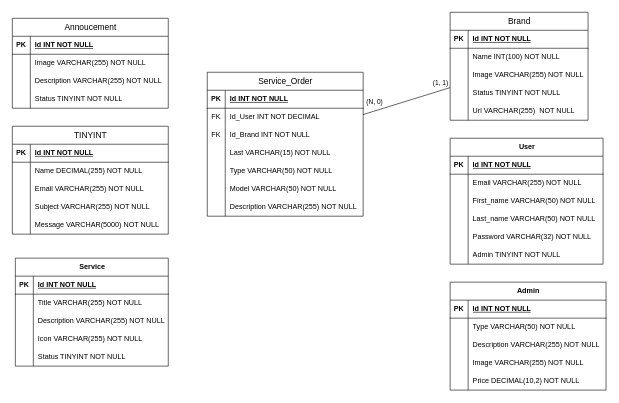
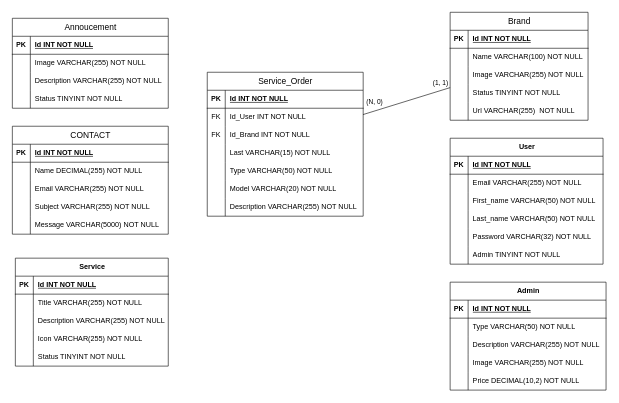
(515, 57) -> (523, 57)
(275, 117) -> (269, 117)
(91, 135) -> (91, 135)
(279, 189) -> (279, 189)
